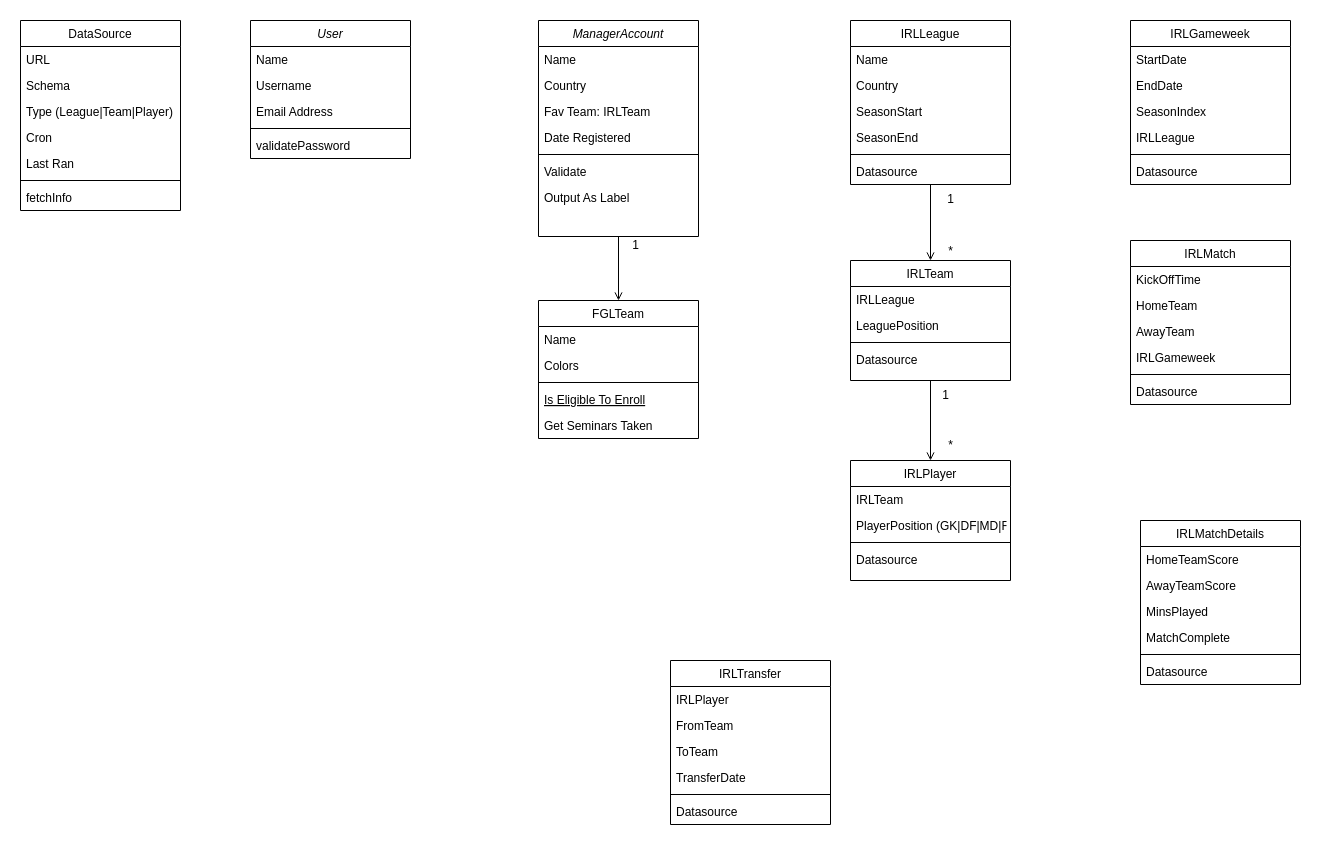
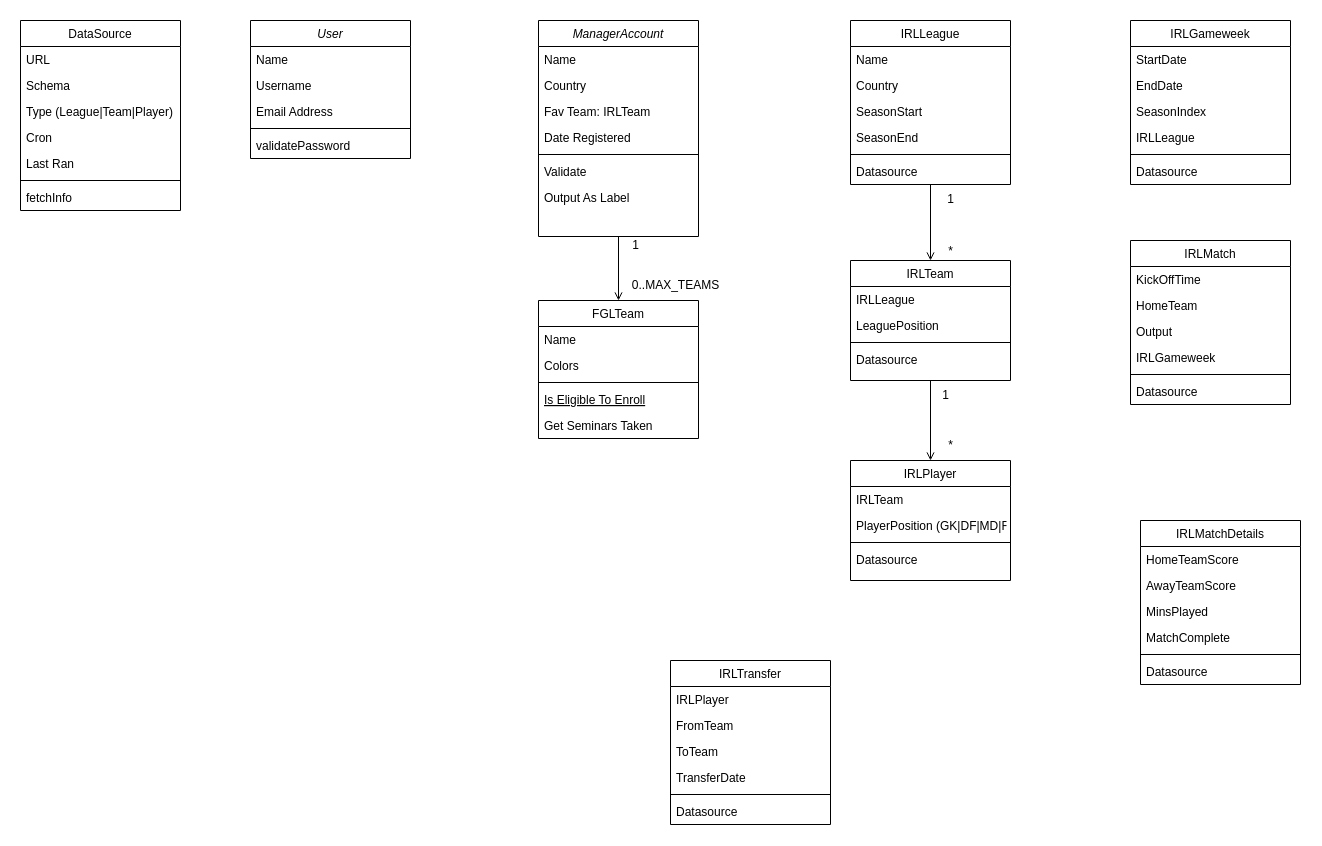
none -> (676, 286)
(1163, 332) -> (1156, 332)
